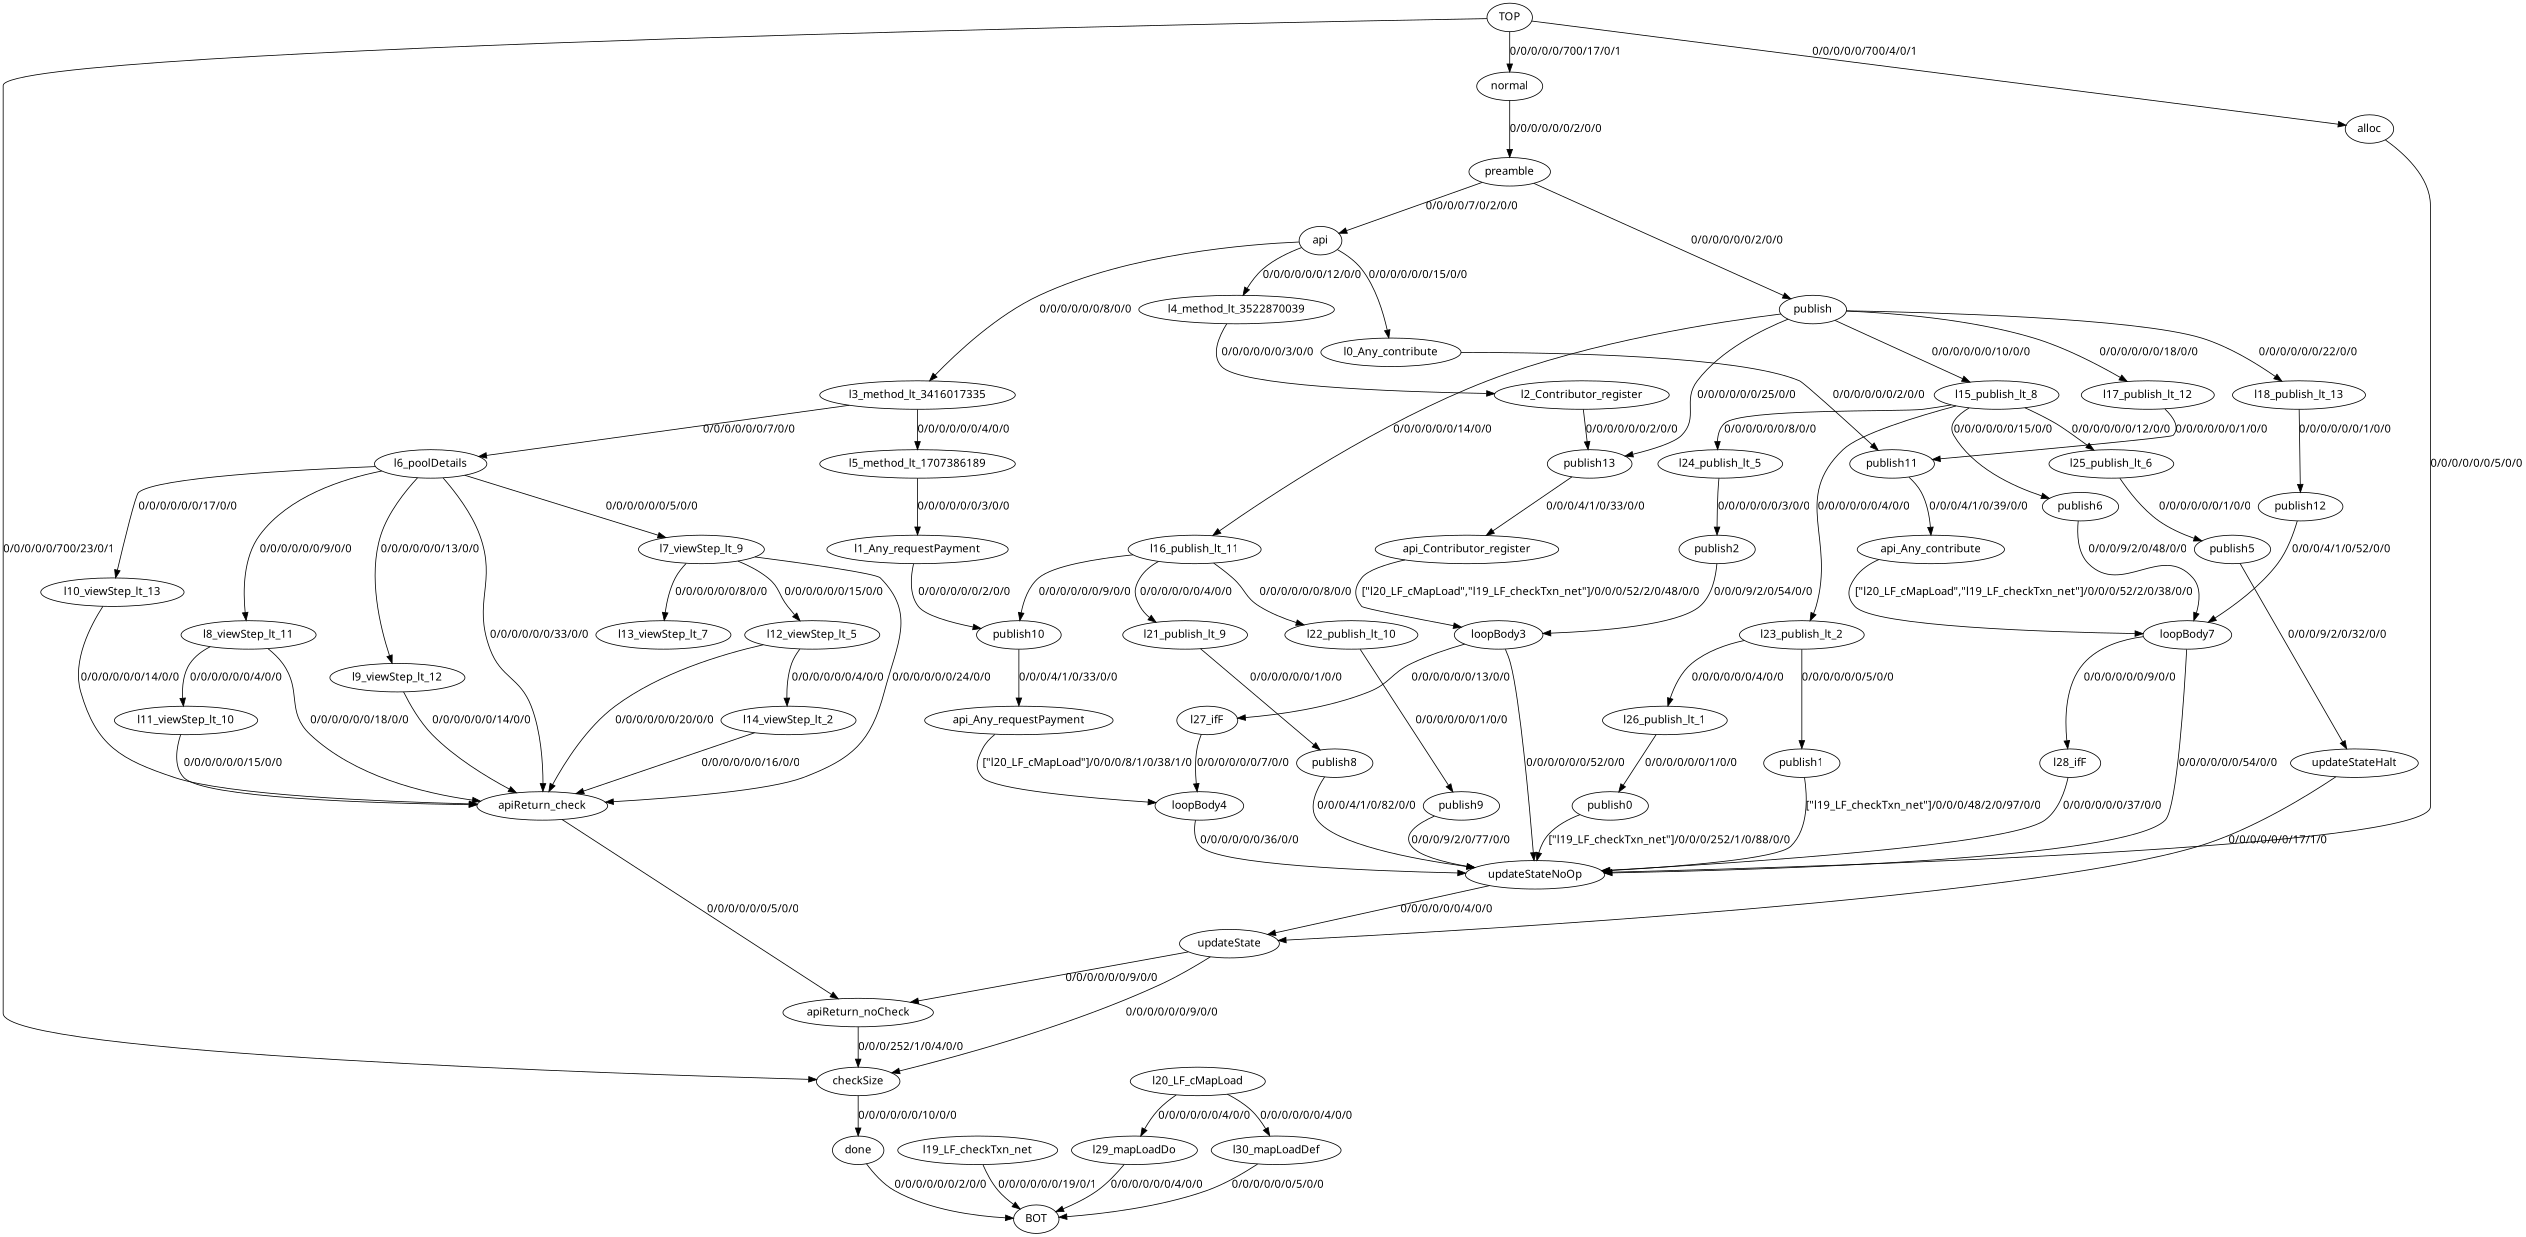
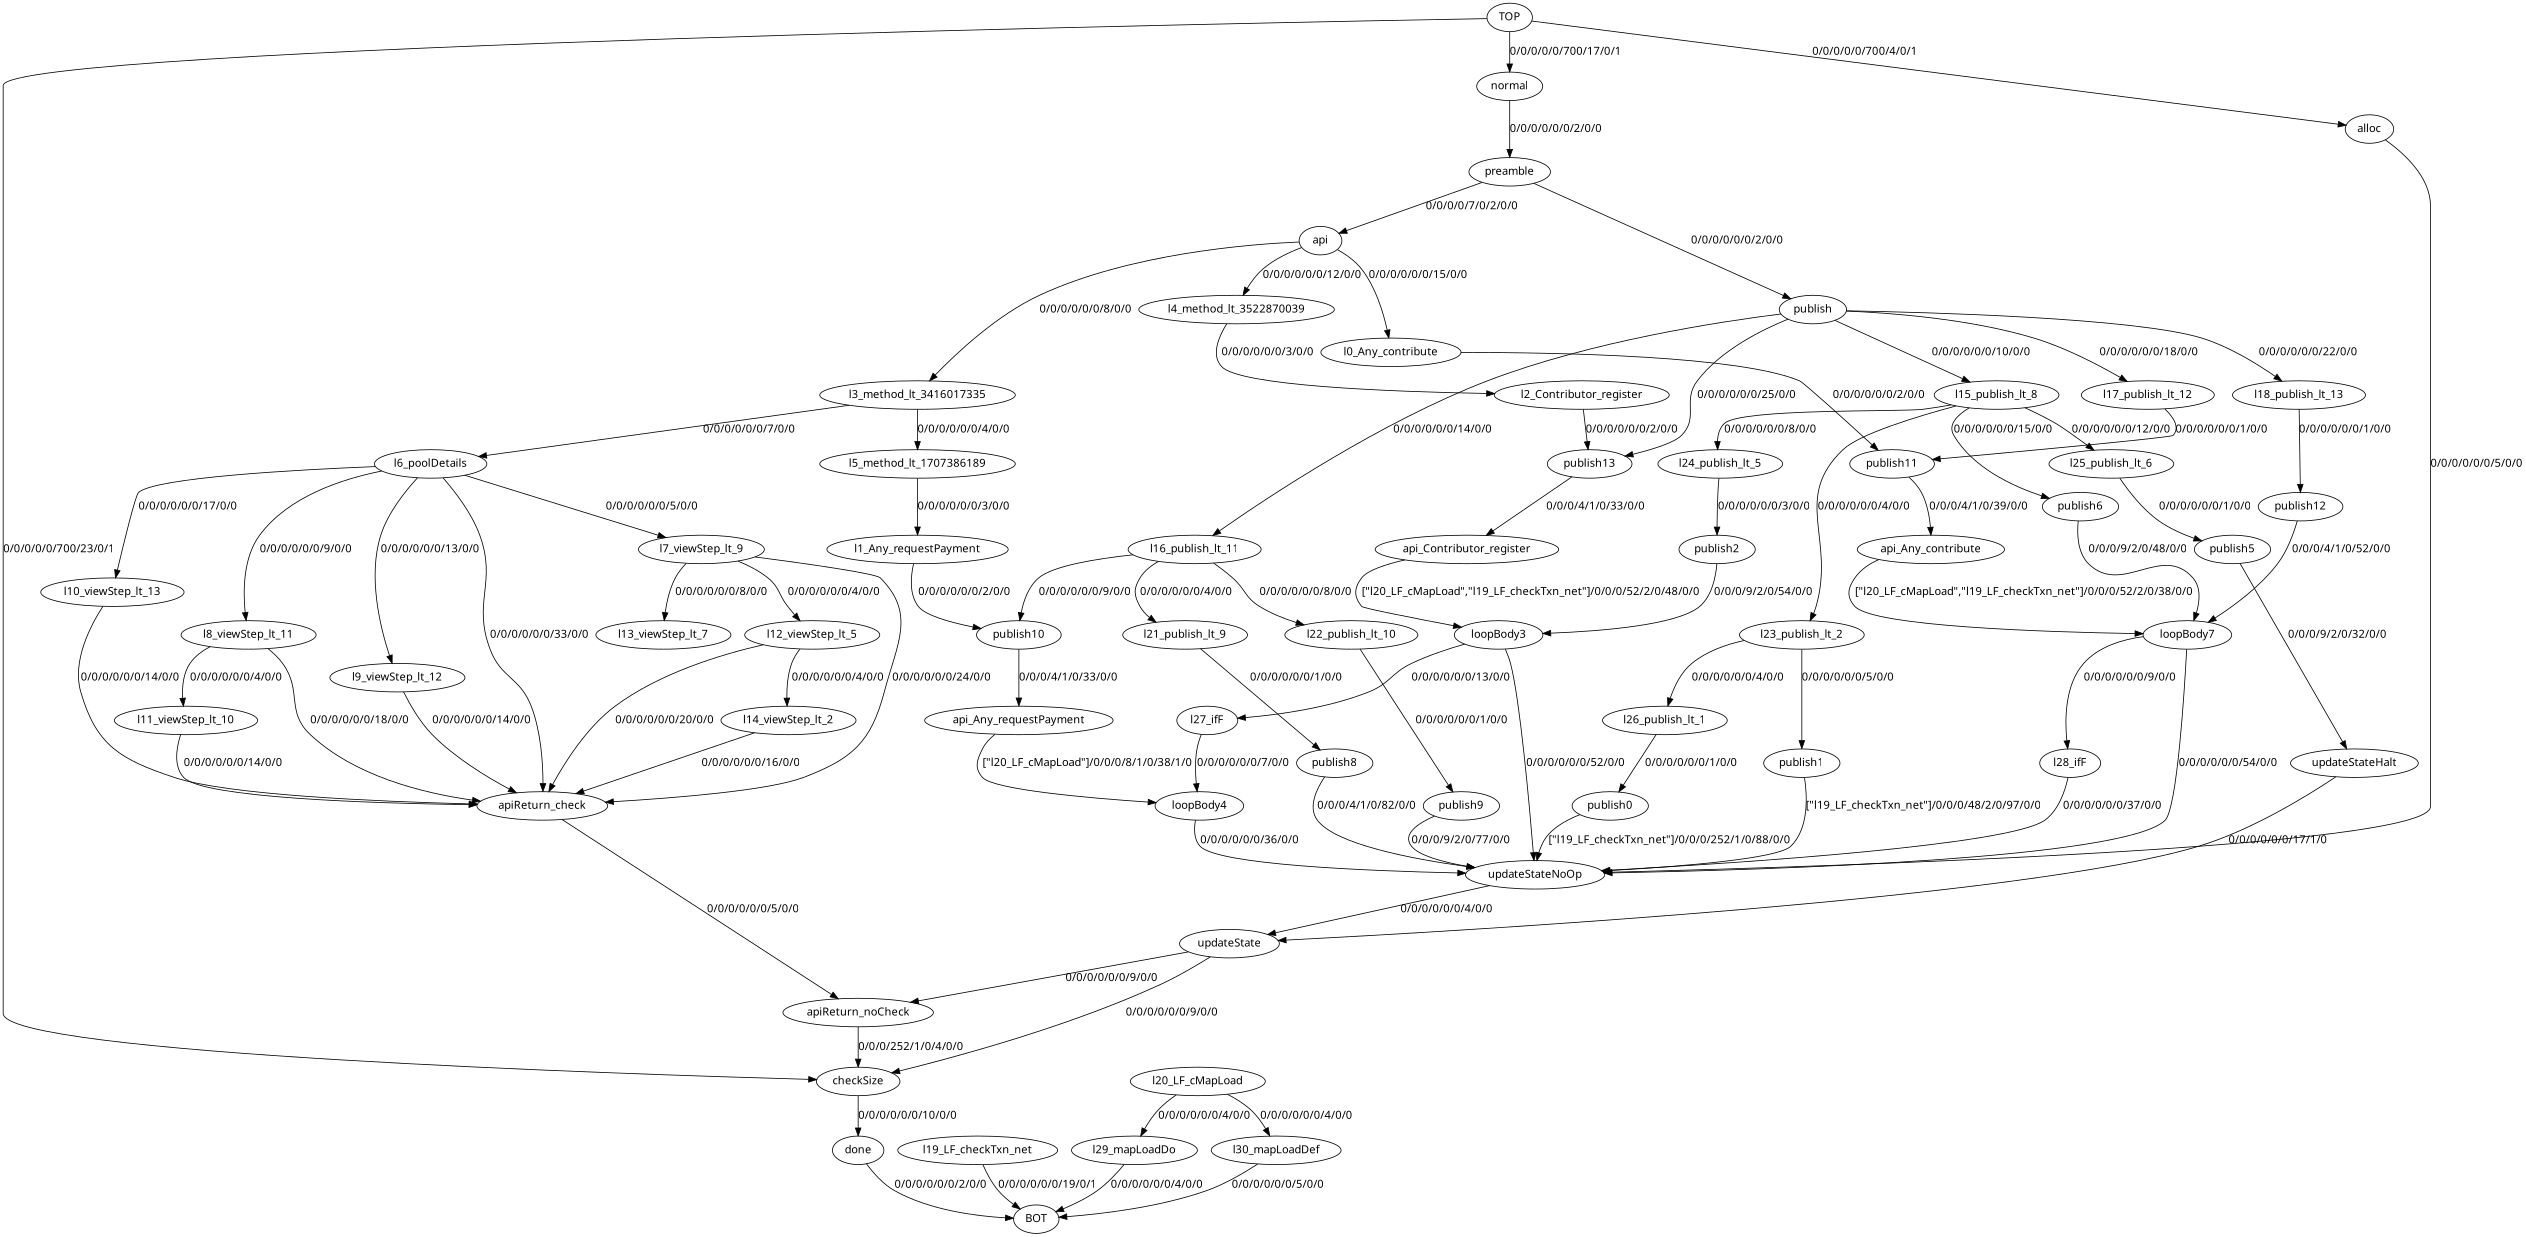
(834, 592) -> (834, 592)
(233, 763) -> (233, 763)
